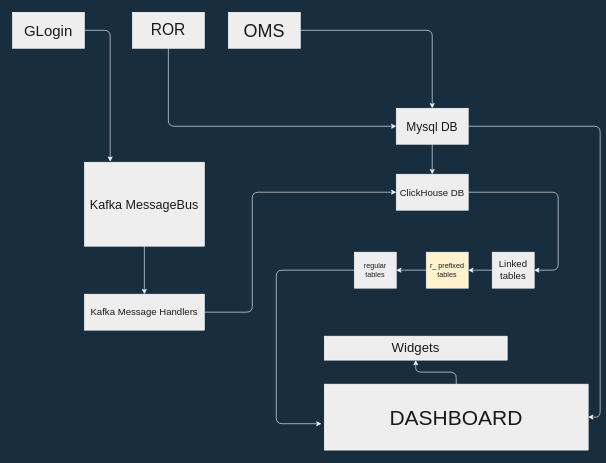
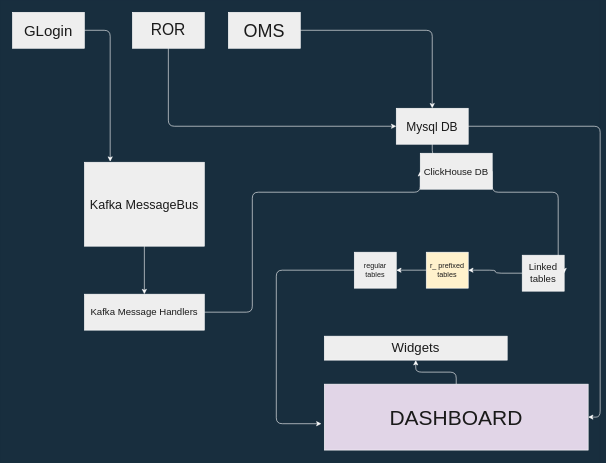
(432, 192) -> (456, 171)
(513, 270) -> (543, 273)
(456, 417) -> (456, 417)
